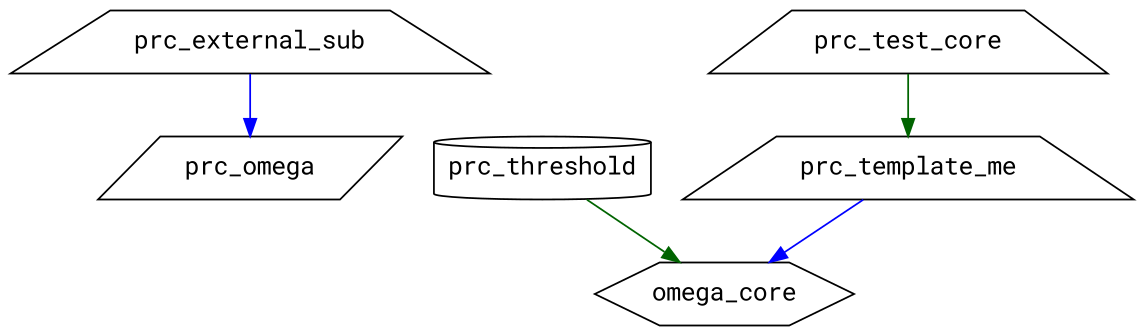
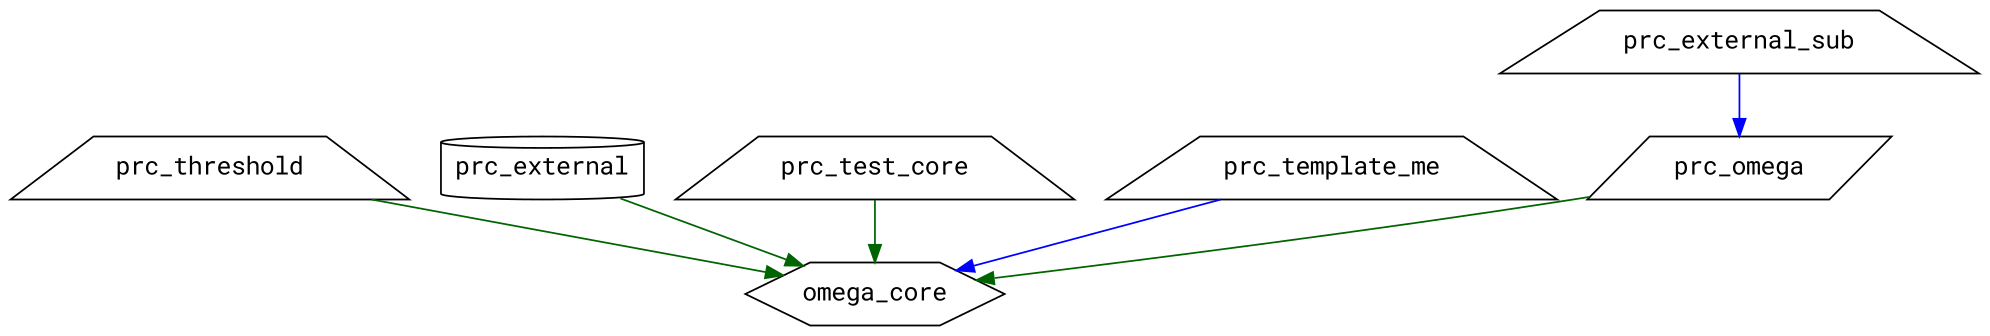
(908, 96) -> (875, 222)
none -> (542, 168)
(542, 168) -> (210, 168)
none -> (1292, 240)
